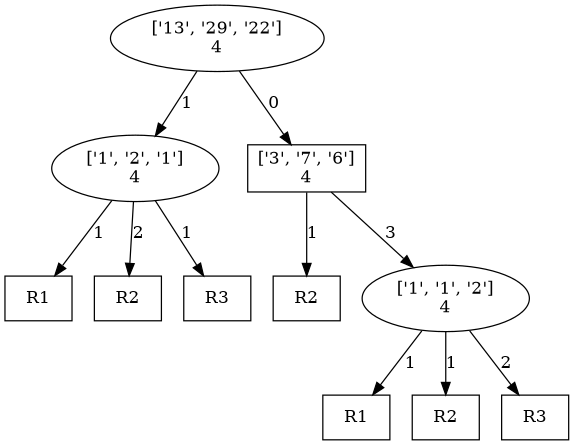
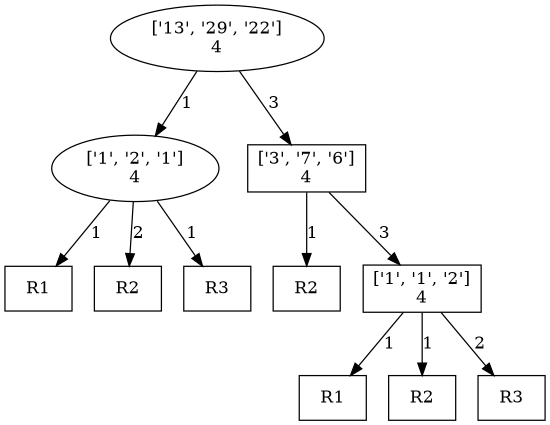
(274, 103) -> (274, 103)
(446, 298) -> (422, 289)
